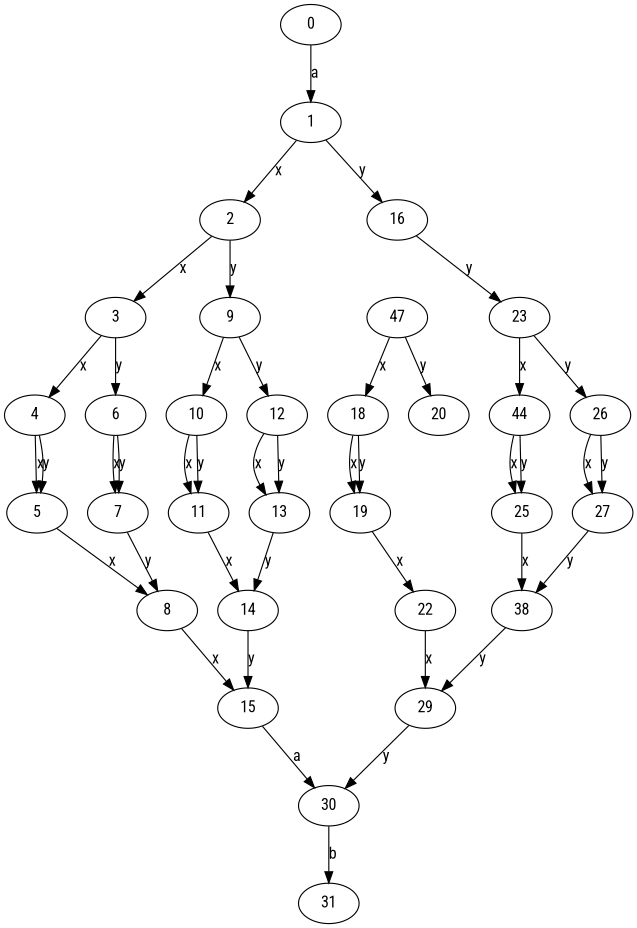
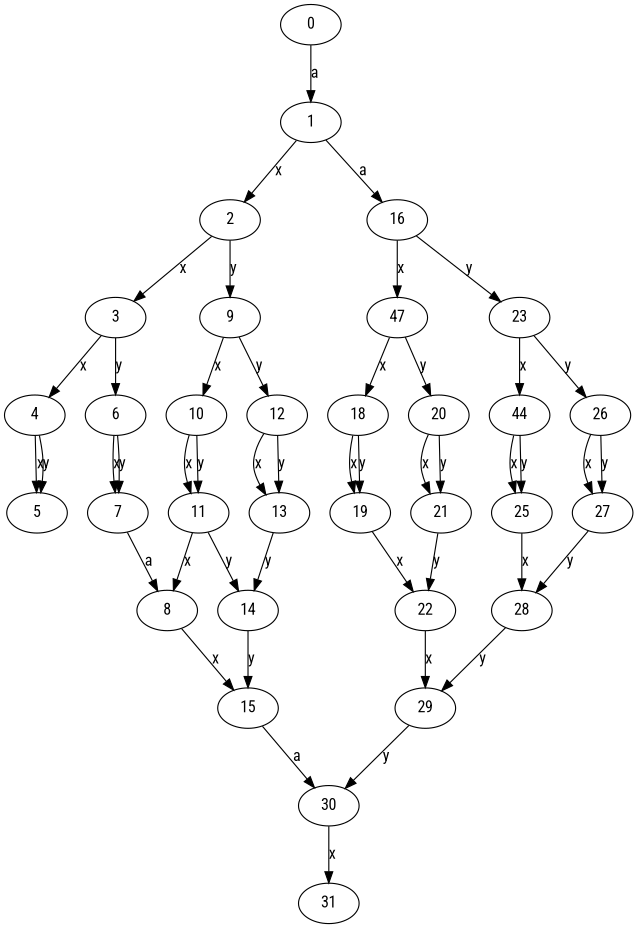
(363, 171) -> (363, 171)
none -> (397, 263)
none -> (441, 513)
(97, 558) -> (185, 556)
(149, 562) -> (149, 562)
(229, 562) -> (229, 562)
(522, 610) -> (522, 610)
(333, 855) -> (333, 855)
